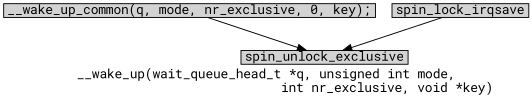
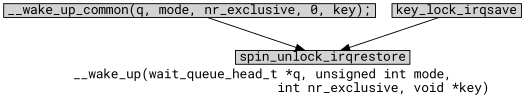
(460, 11) -> (457, 11)
(325, 57) -> (323, 57)
